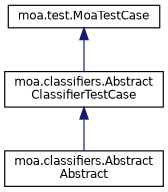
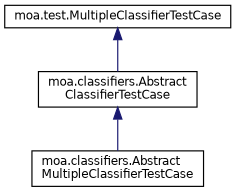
(84, 17) -> (118, 17)
(84, 169) -> (118, 169)
